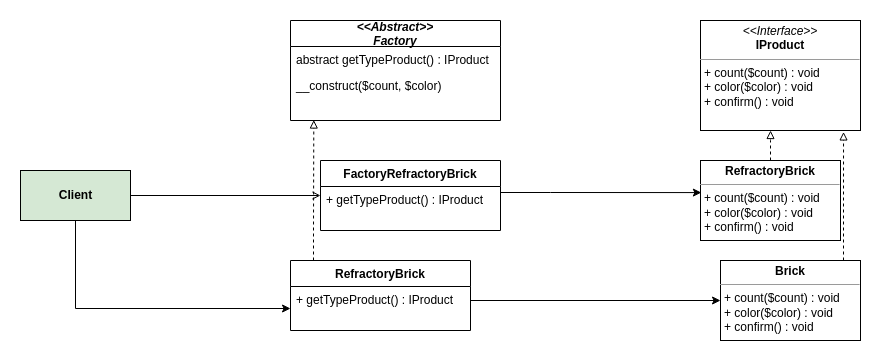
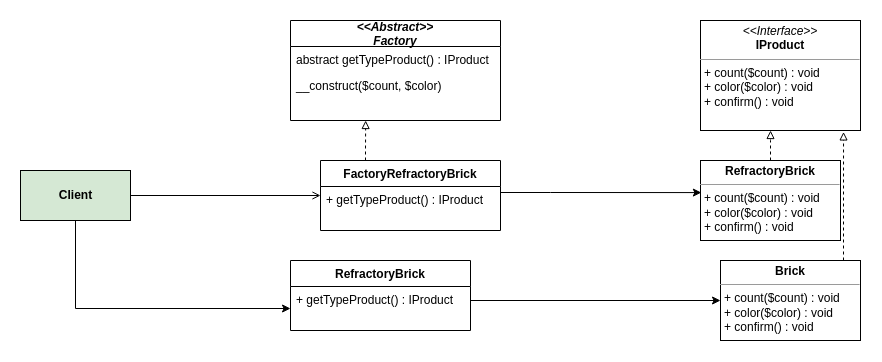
none -> (366, 144)
(314, 193) -> none
